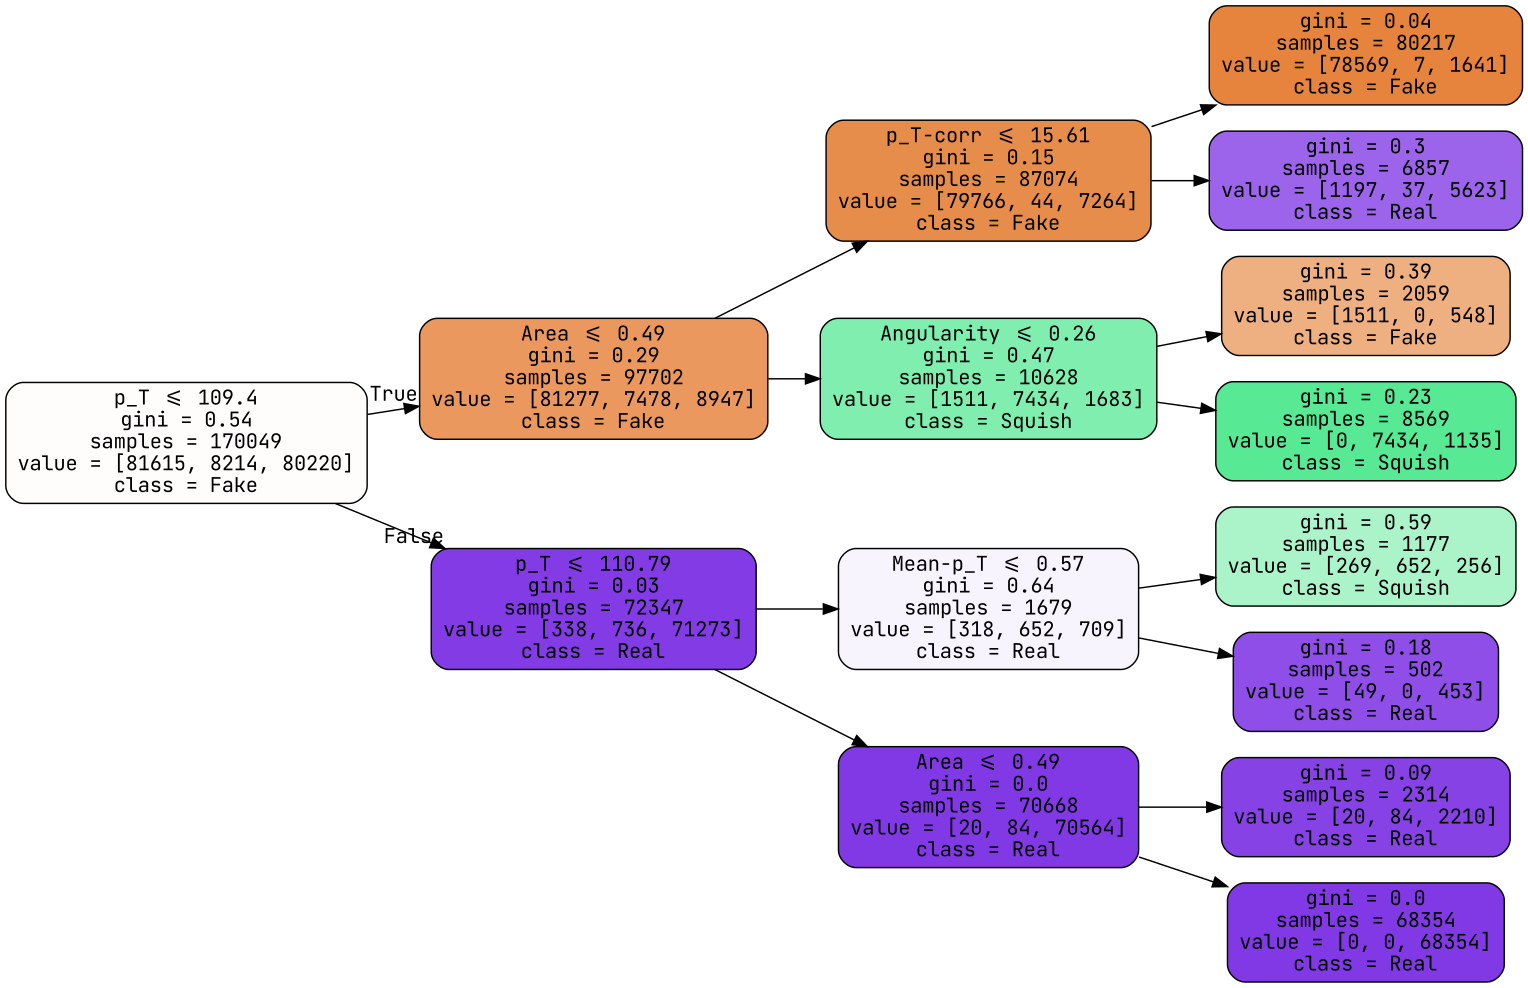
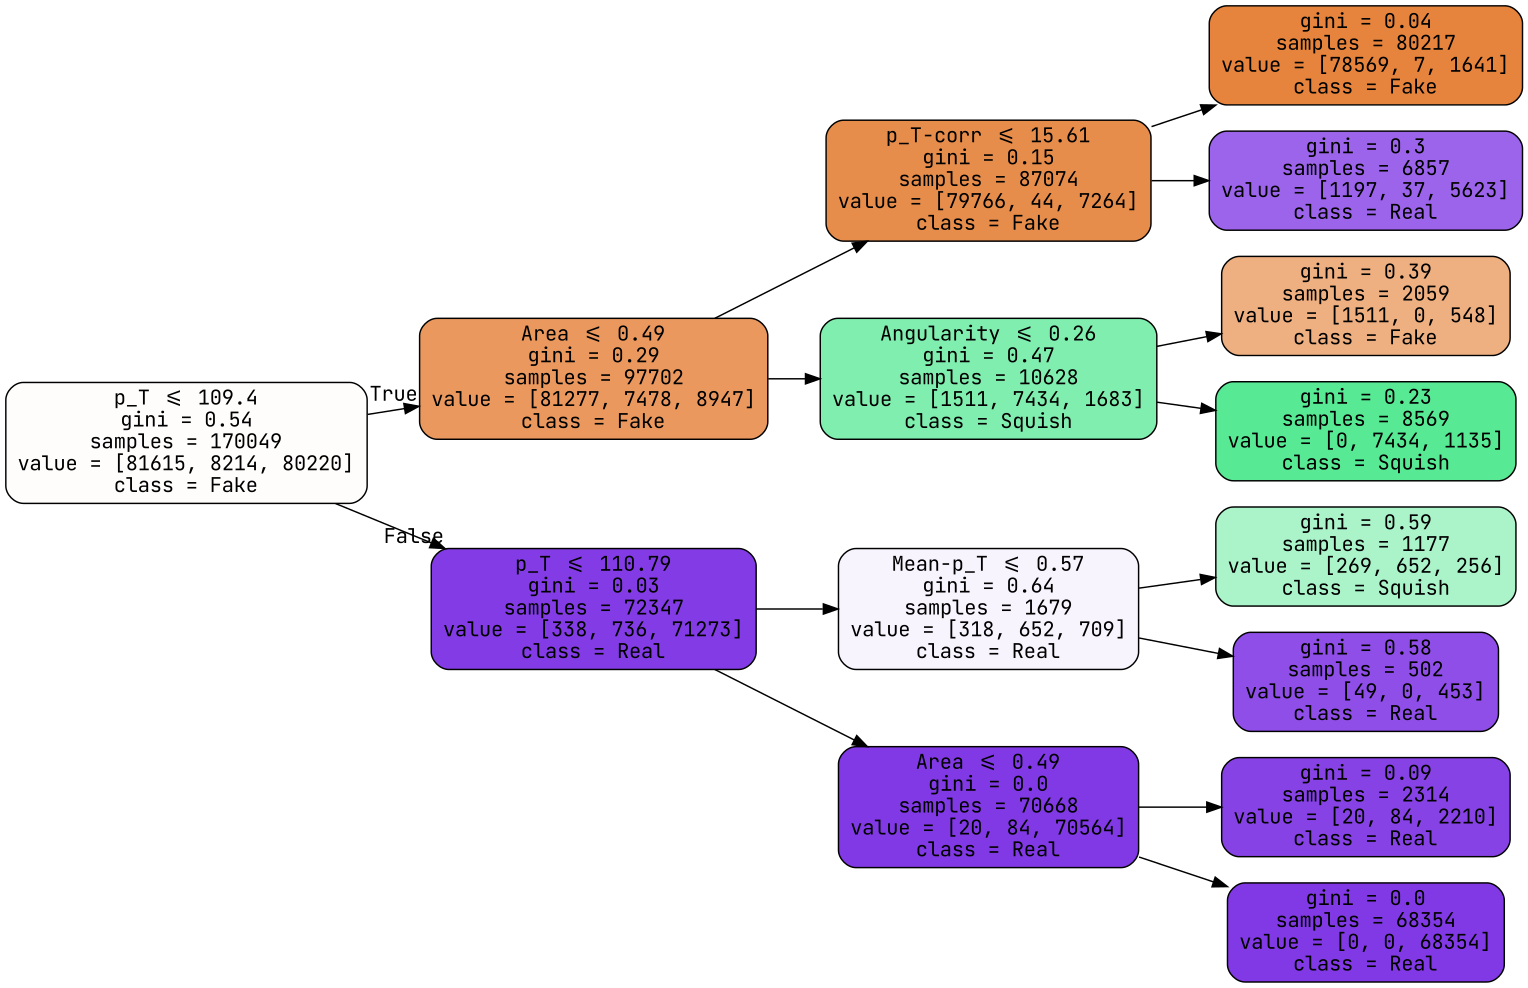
(1366, 682) -> (1366, 682)
